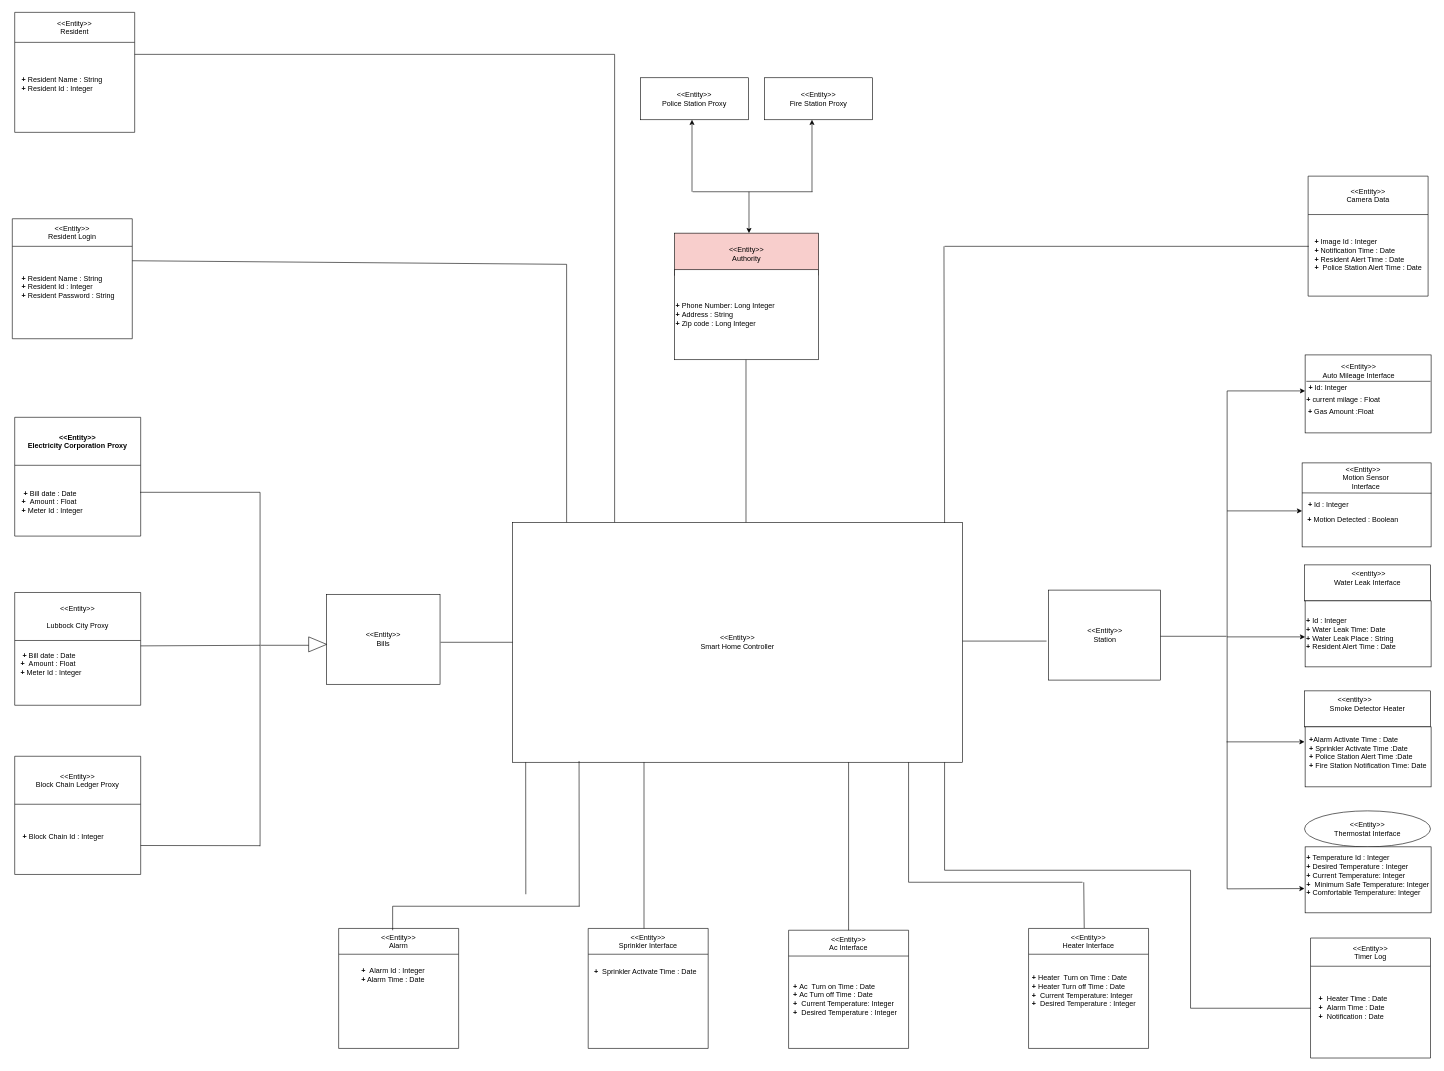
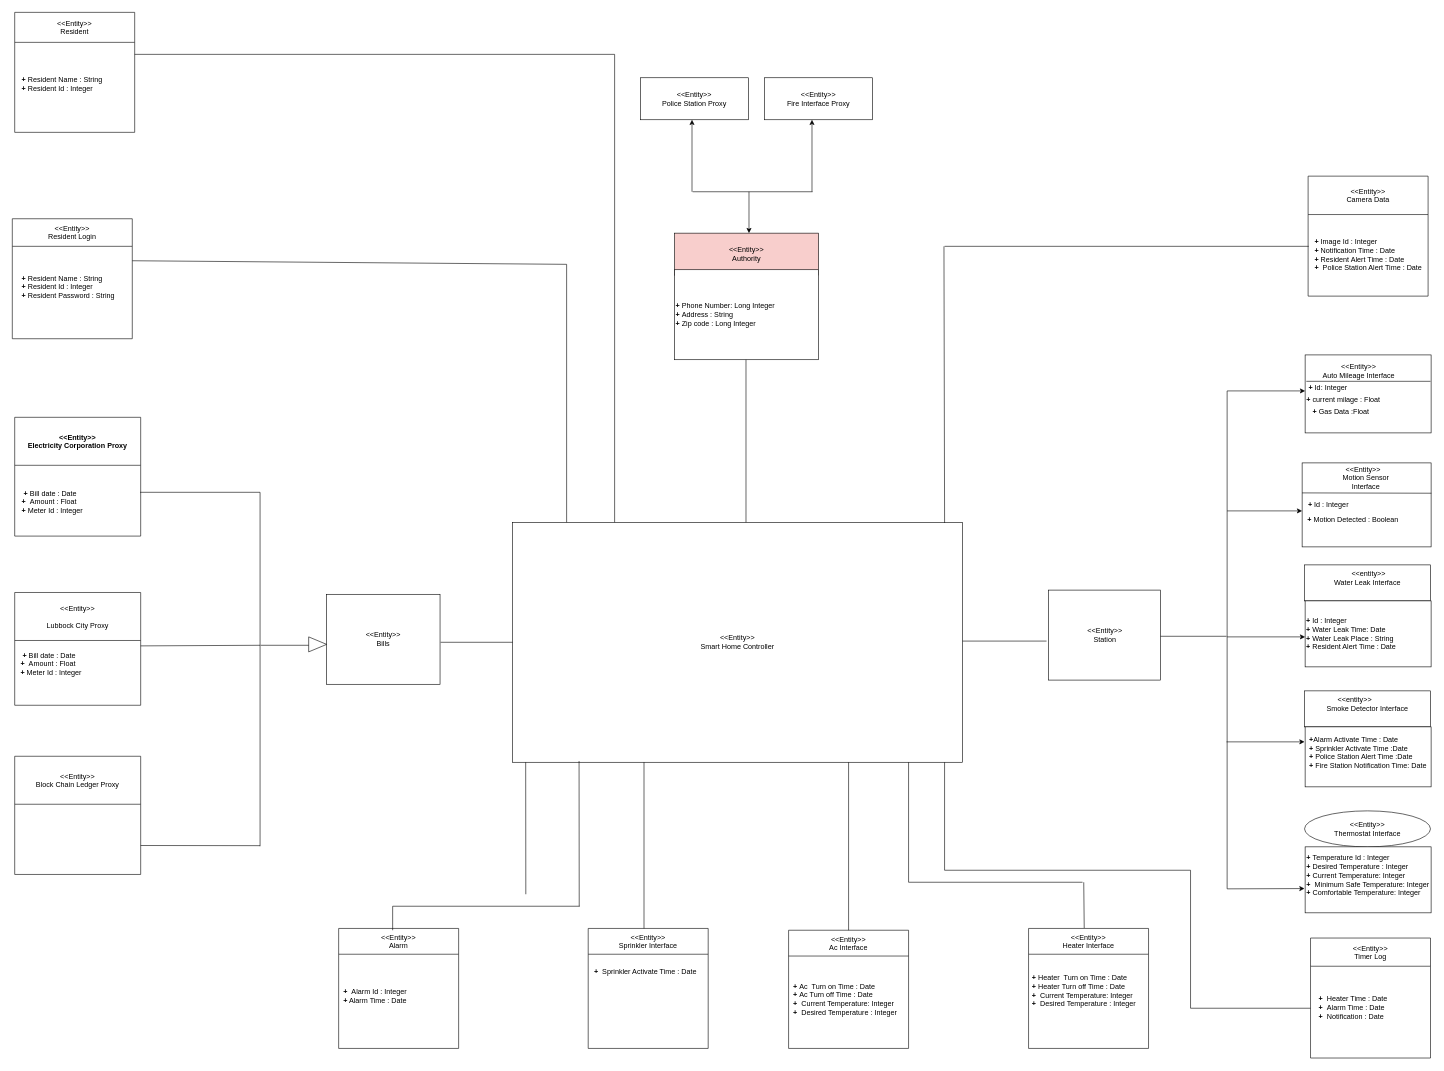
(819, 99) -> (819, 99)
(1341, 412) -> (1341, 412)
(1368, 709) -> (1368, 709)
(62, 837) -> none
(396, 975) -> (378, 996)
